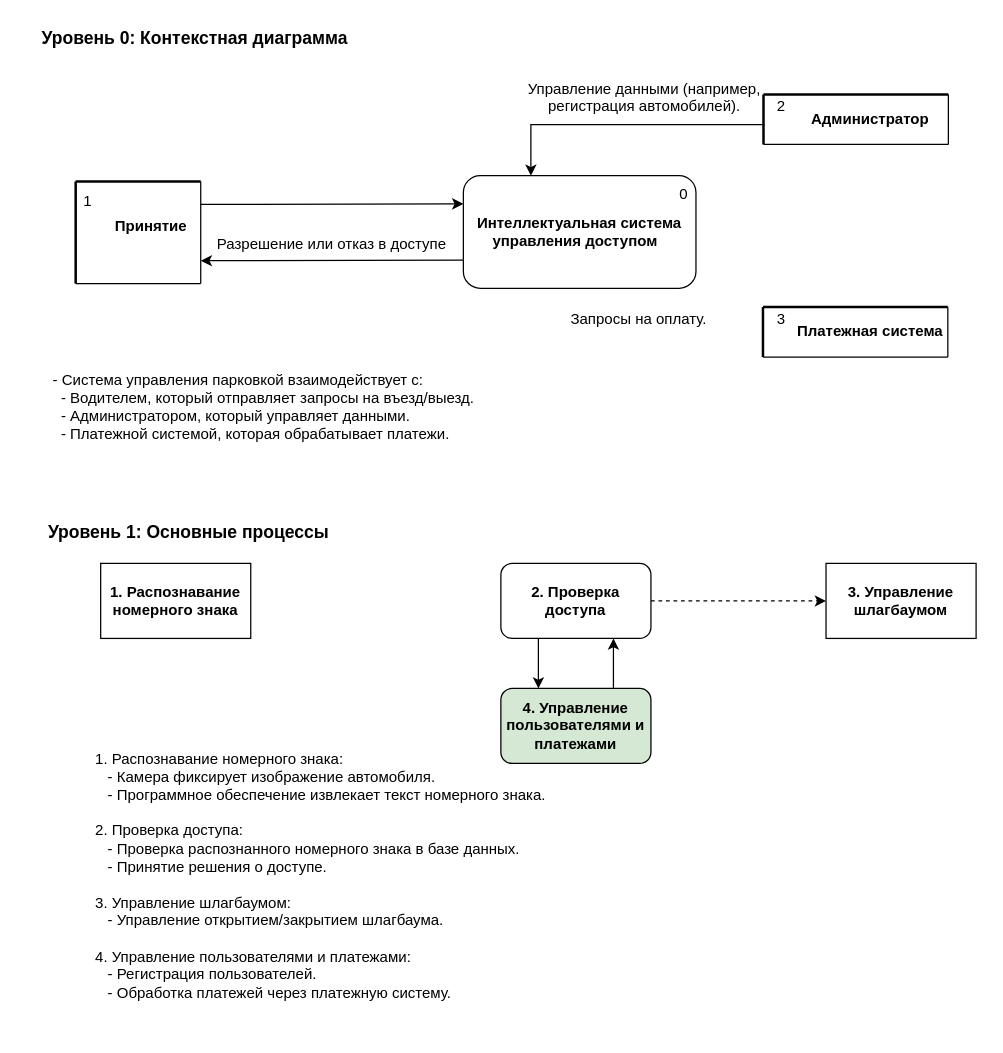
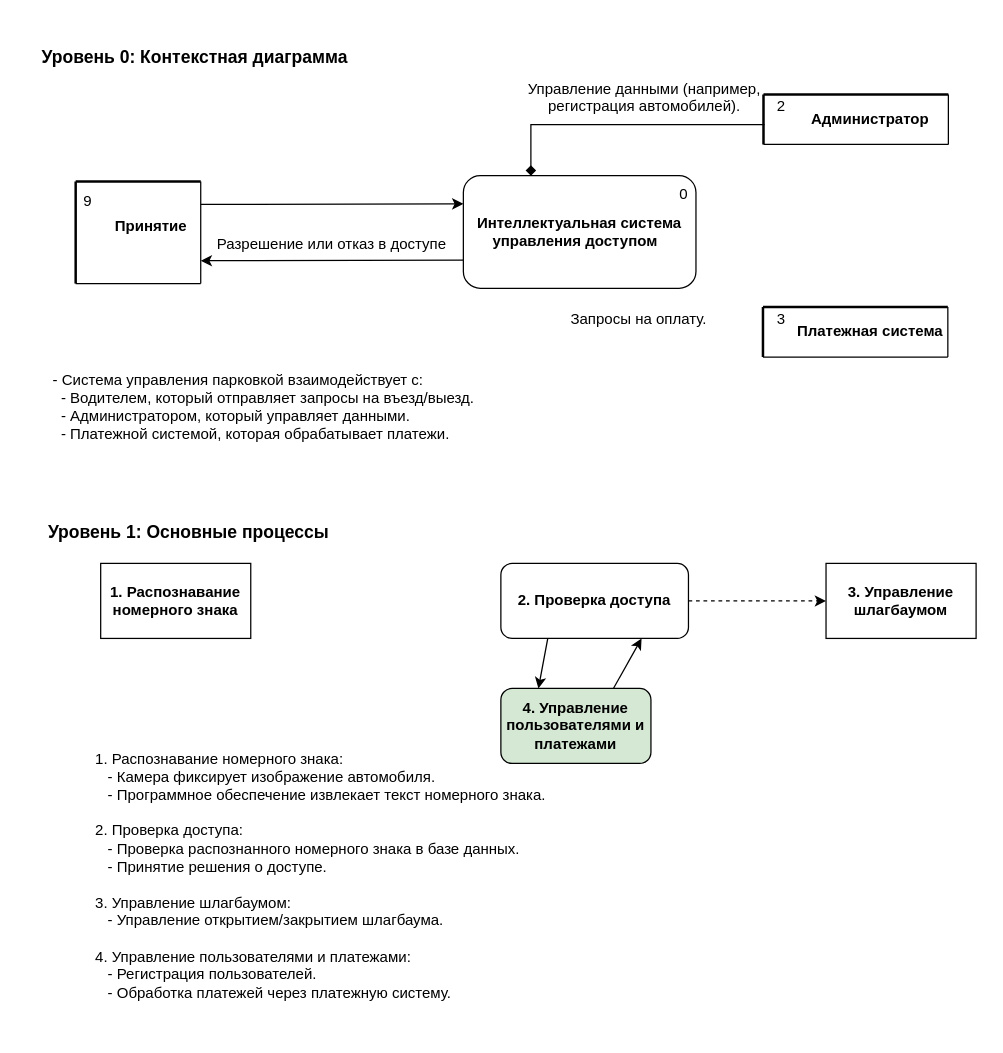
(194, 38) -> (194, 57)
(531, 166) -> (531, 165)
(88, 202) -> (88, 202)
(576, 601) -> (594, 601)
